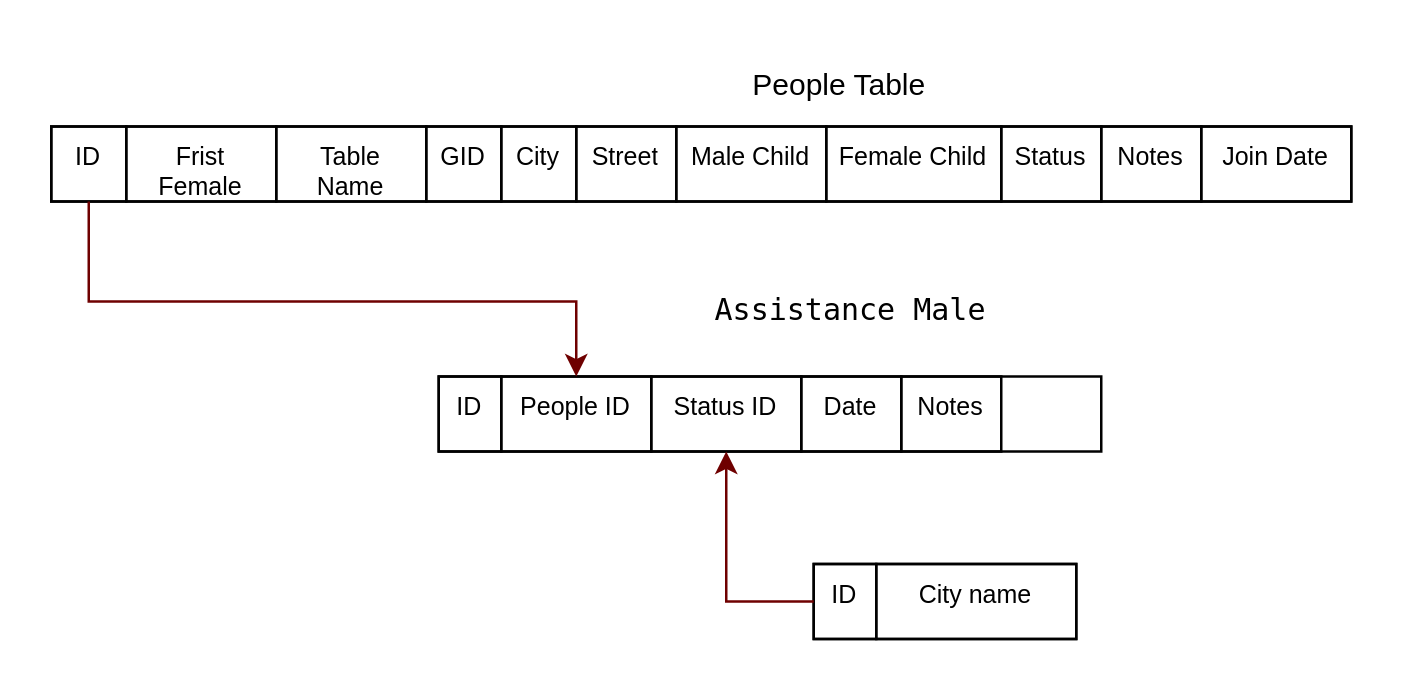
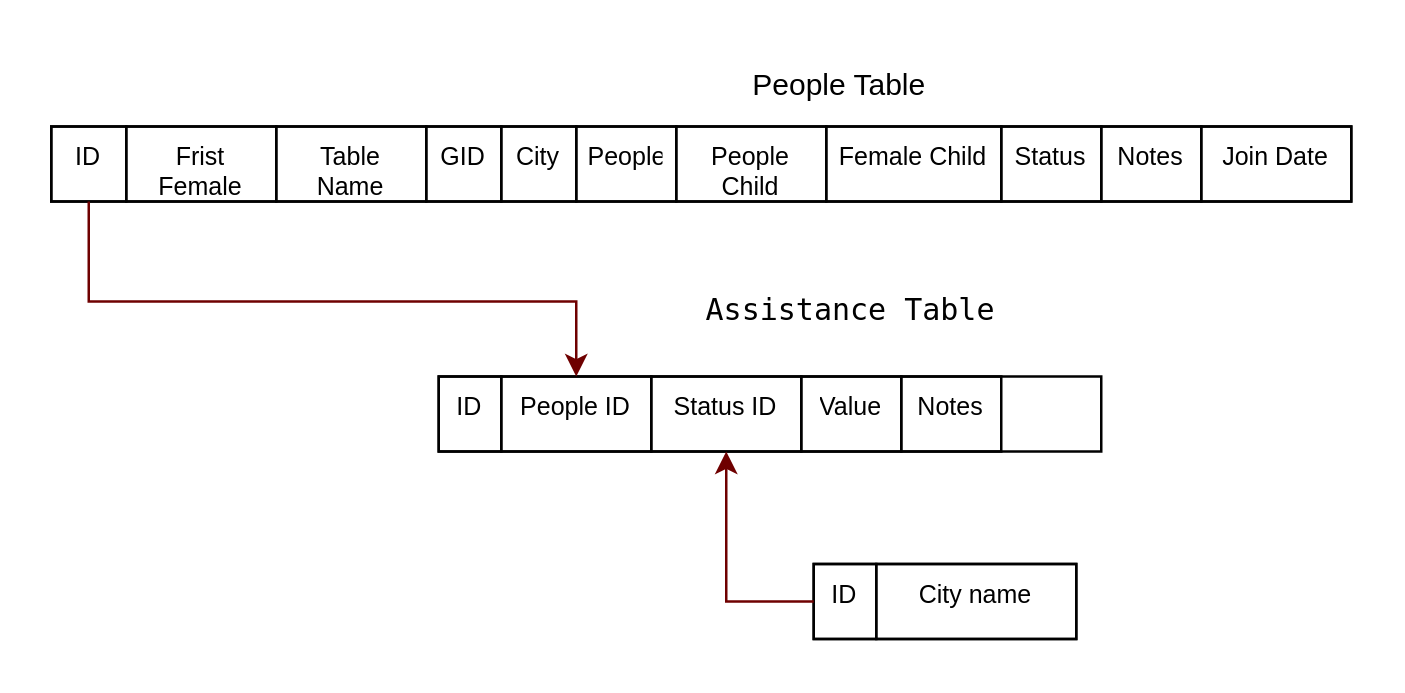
(751, 159) -> (751, 174)
(626, 174) -> (626, 174)
(851, 312) -> (851, 312)
(851, 409) -> (851, 409)
